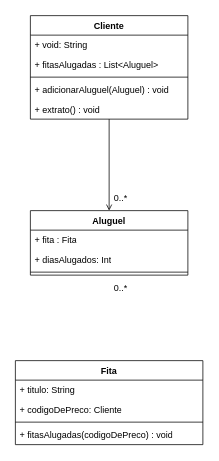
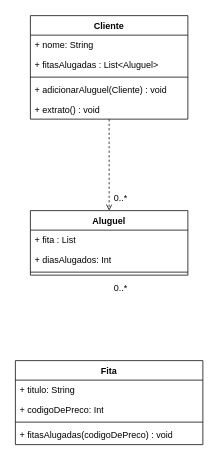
(64, 46) -> (65, 46)
(108, 91) -> (108, 91)
(109, 164) -> (109, 164)
(61, 241) -> (61, 241)
(73, 410) -> (66, 410)
